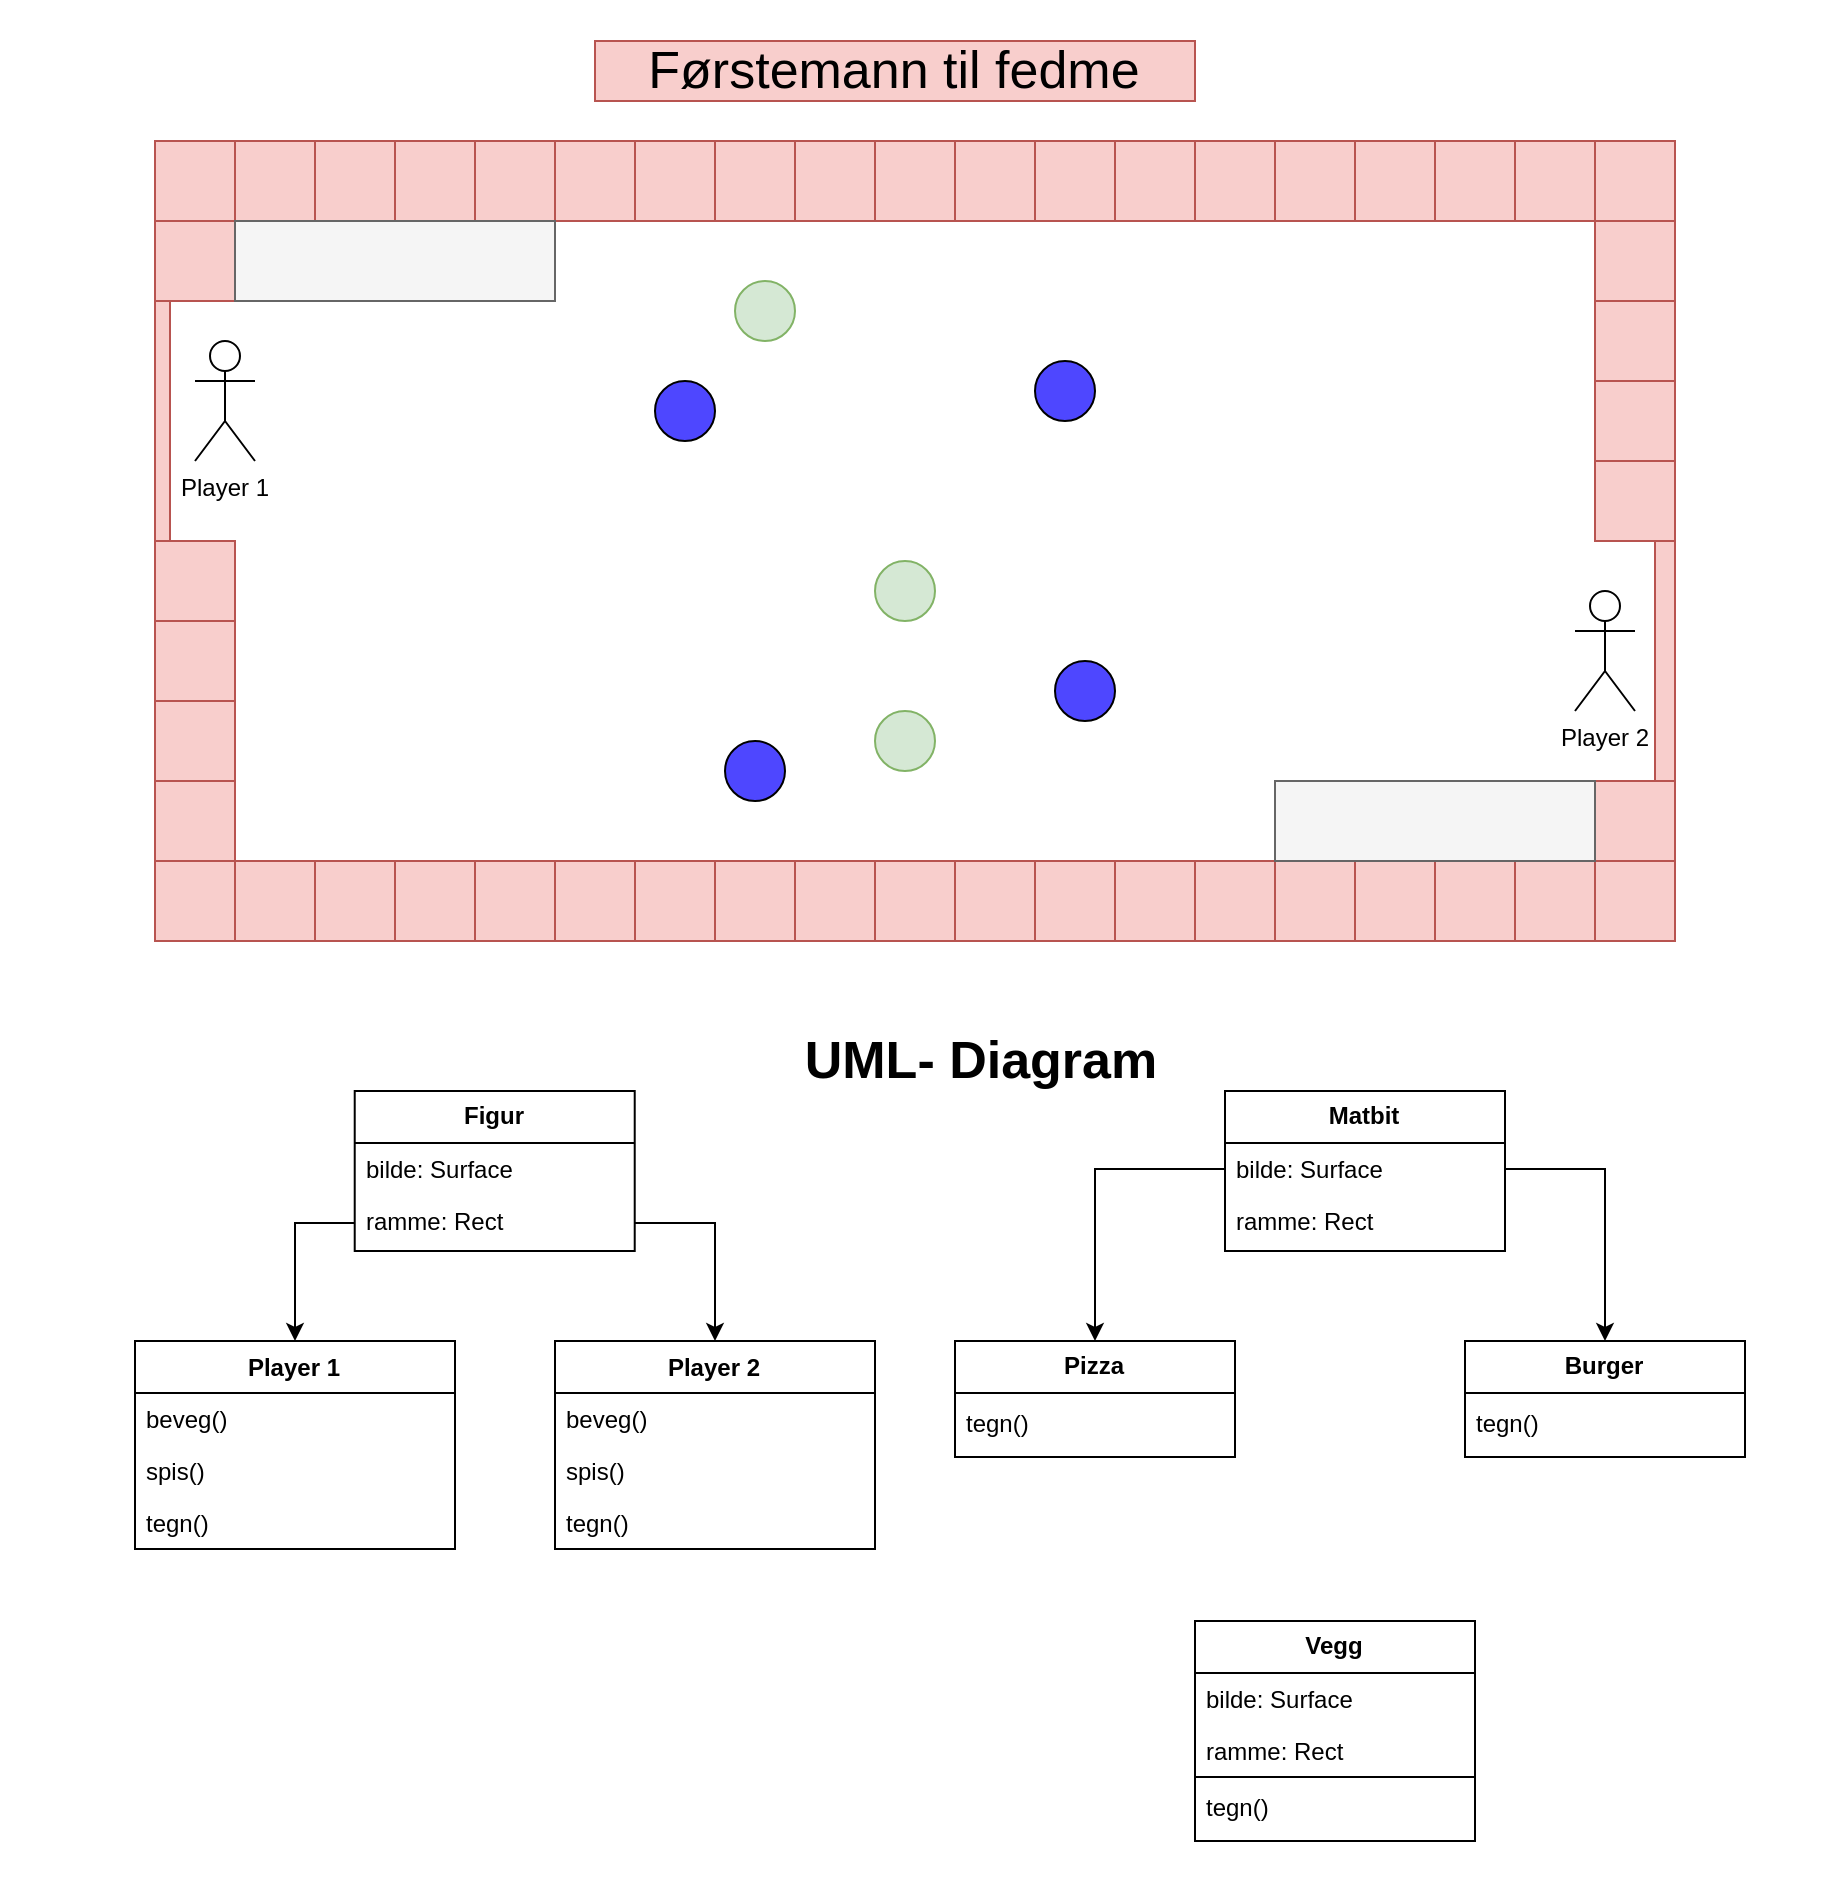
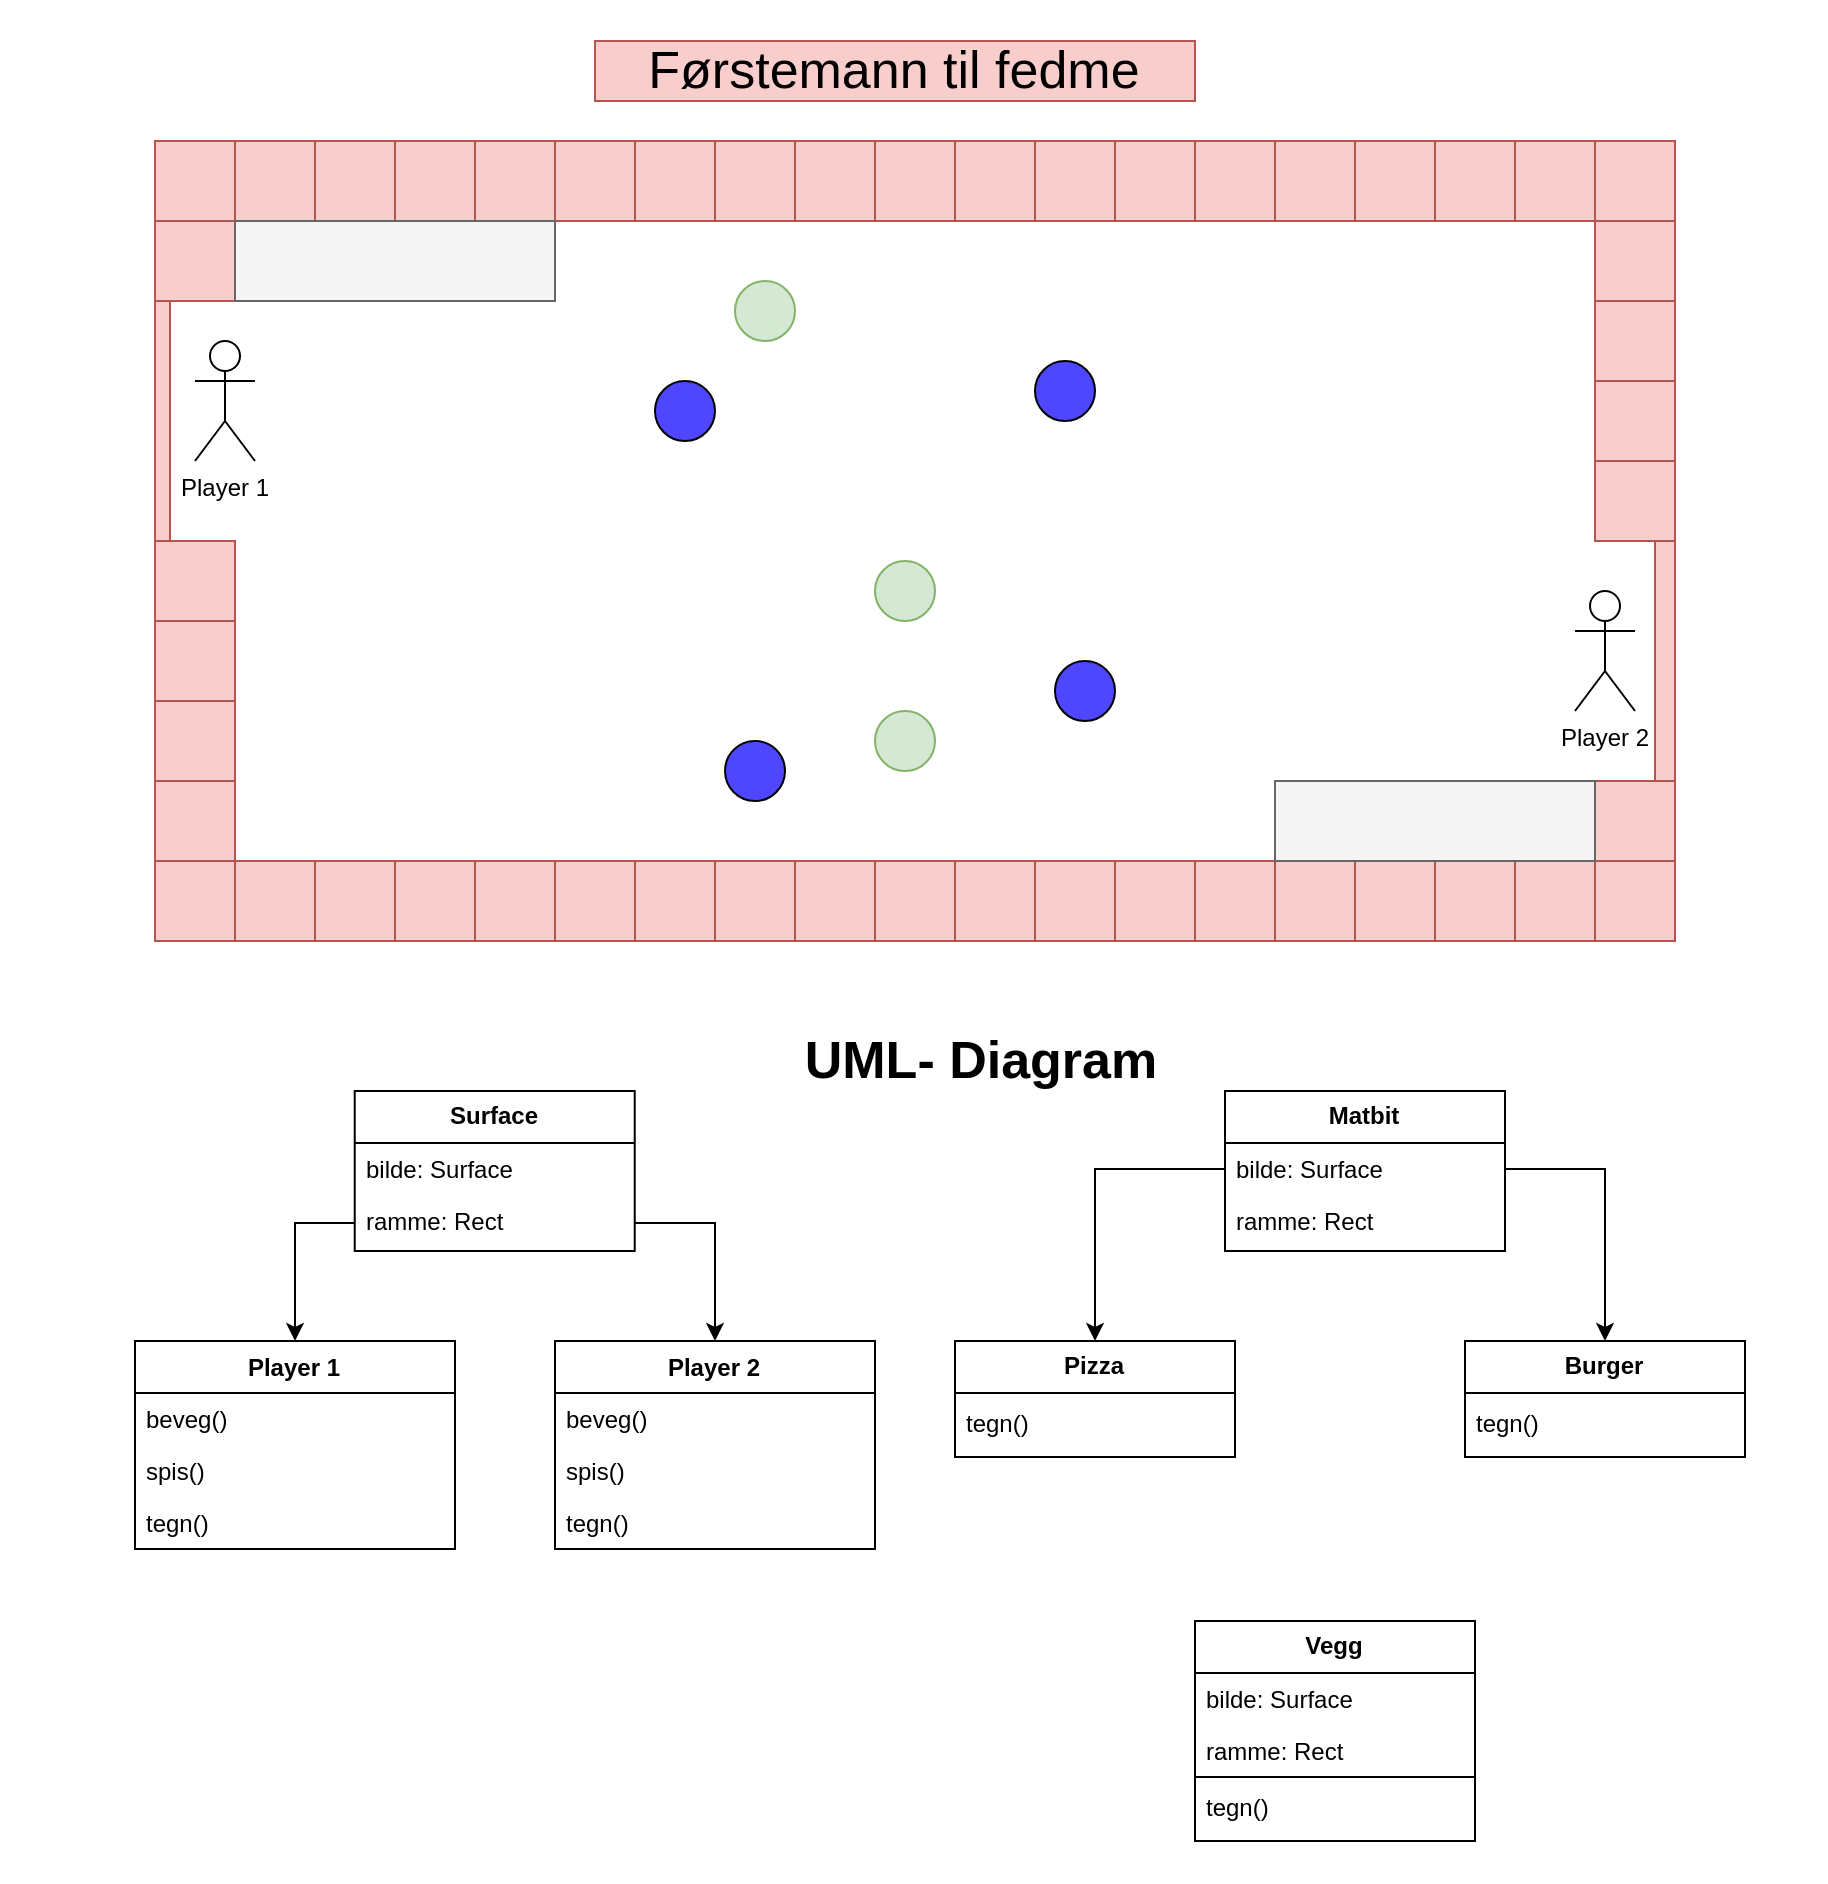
(495, 1117) -> (495, 1117)
